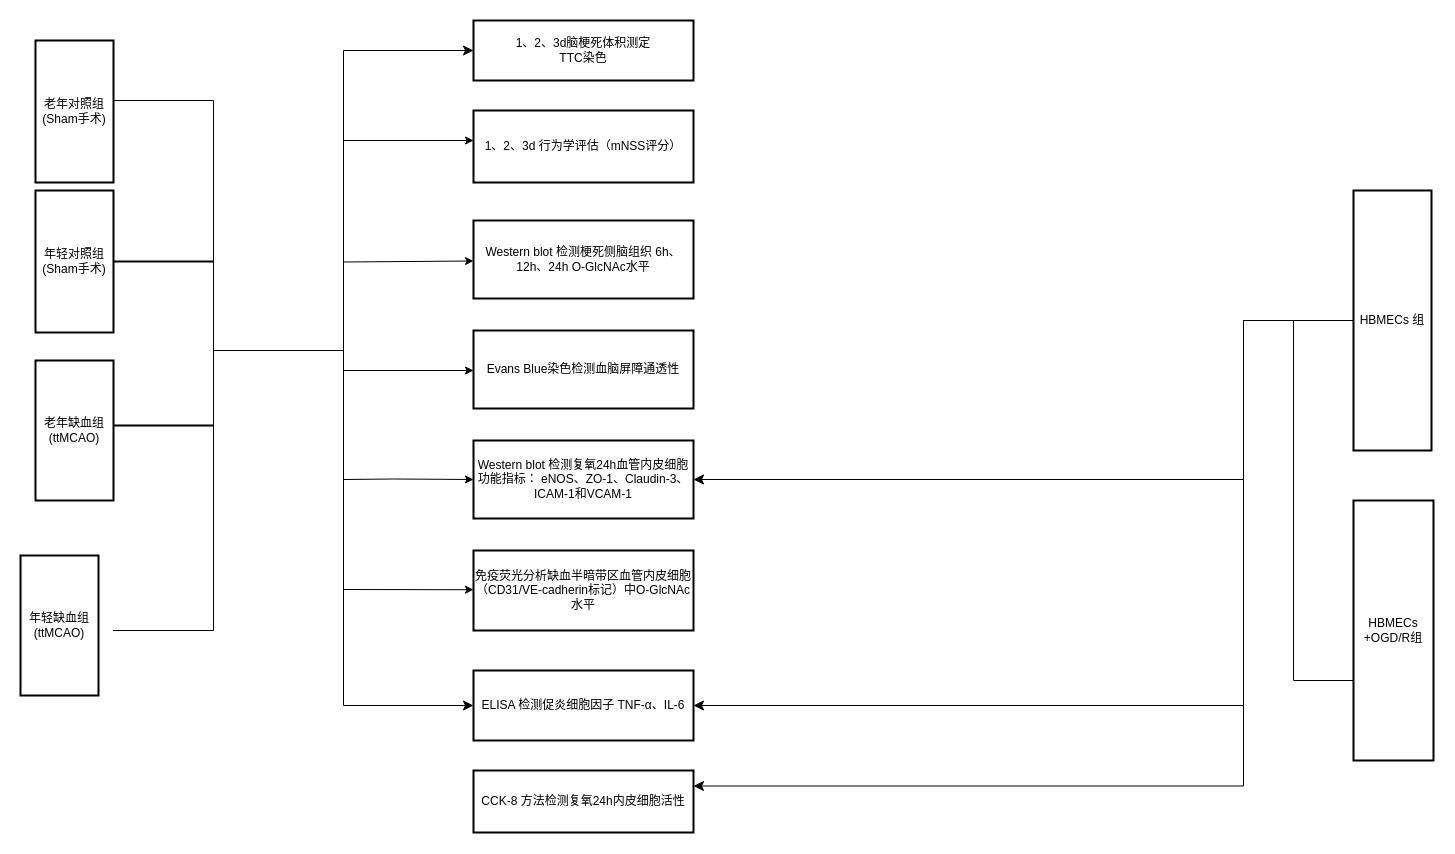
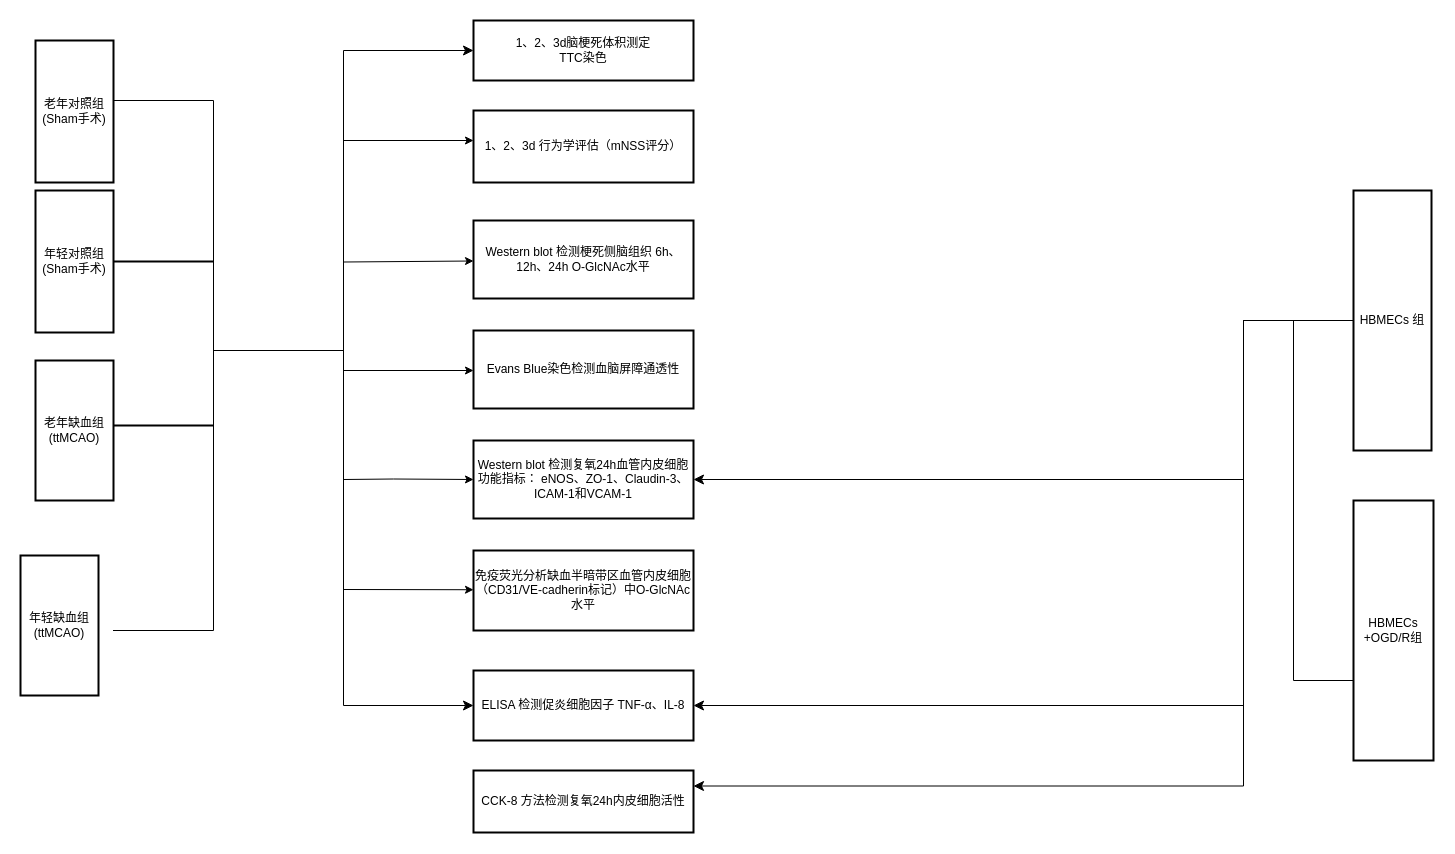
(584, 706) -> (584, 706)
